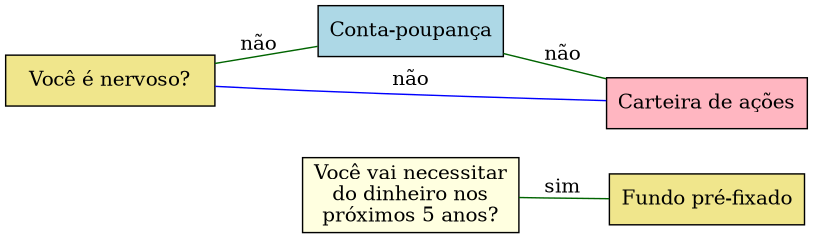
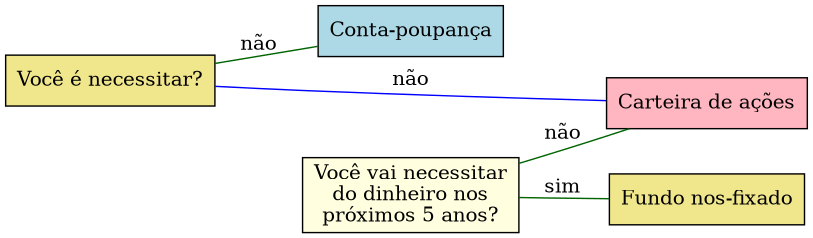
(555, 66) -> (574, 146)
(110, 81) -> (110, 81)
(707, 199) -> (707, 199)
